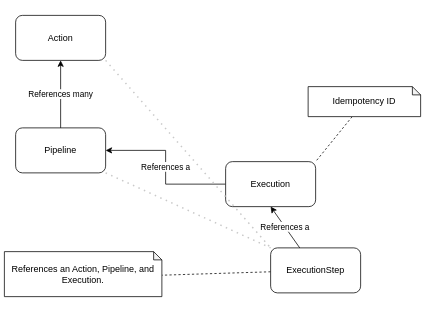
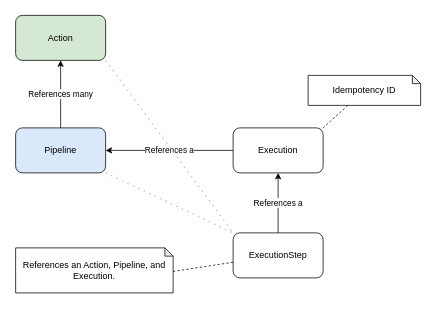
(60, 38) -> (60, 38)
(364, 102) -> (364, 90)
(60, 150) -> (60, 150)
(270, 184) -> (278, 150)
(315, 270) -> (278, 255)
(83, 274) -> (94, 270)
